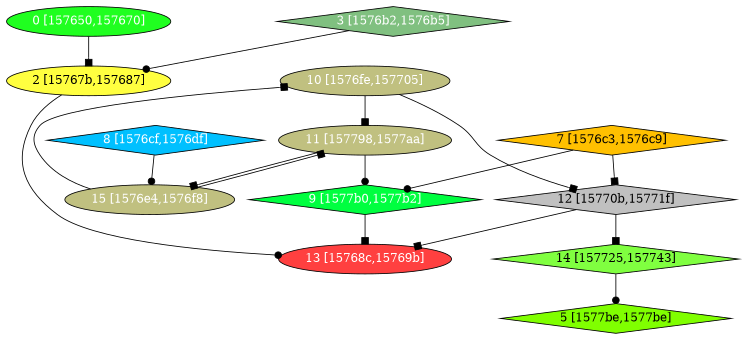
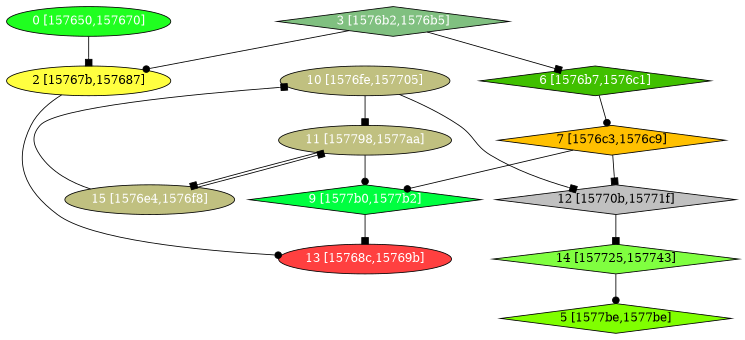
none -> (595, 81)
(156, 140) -> none
(499, 227) -> none
